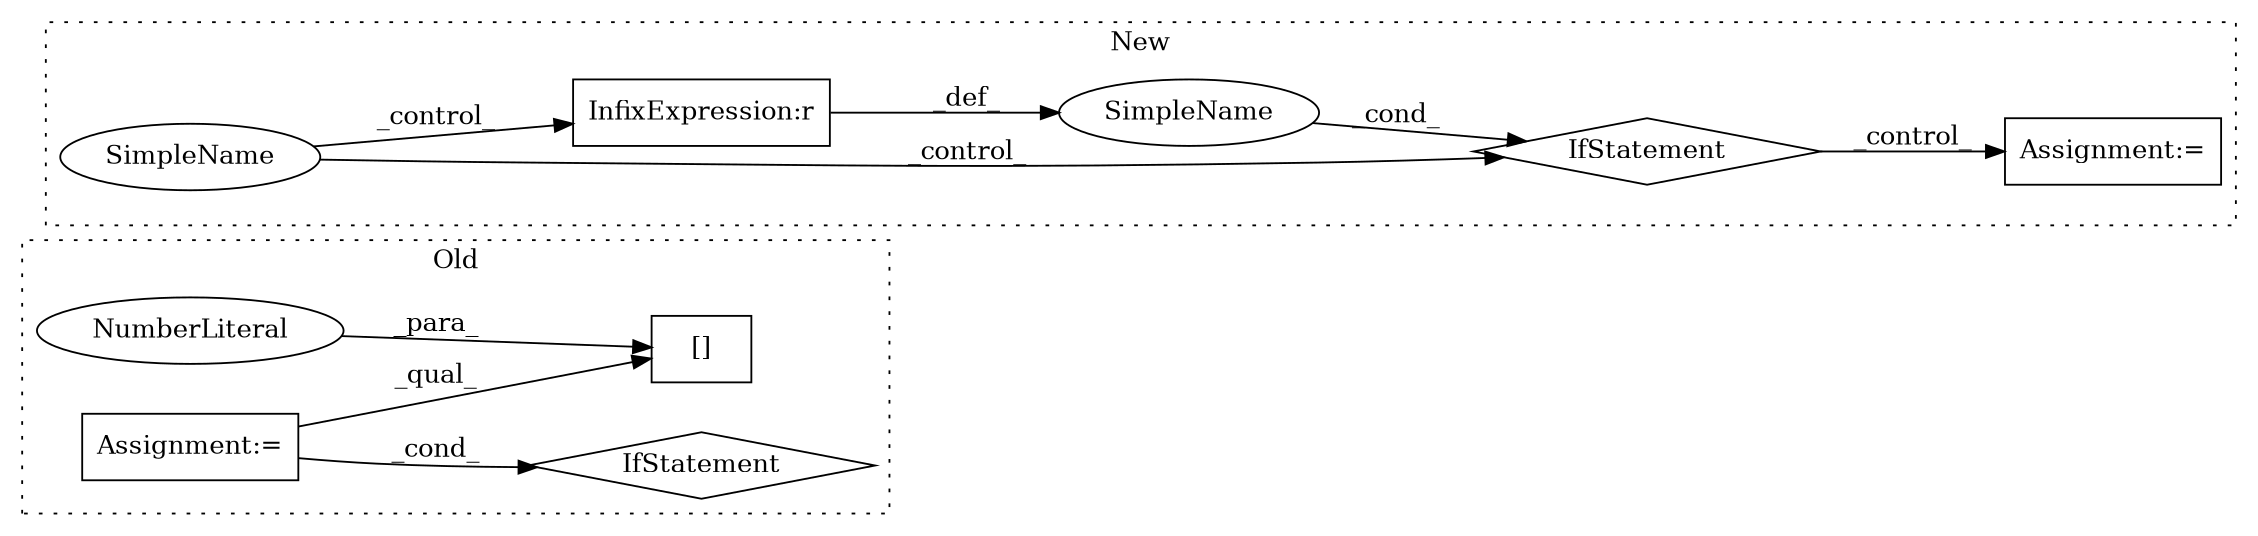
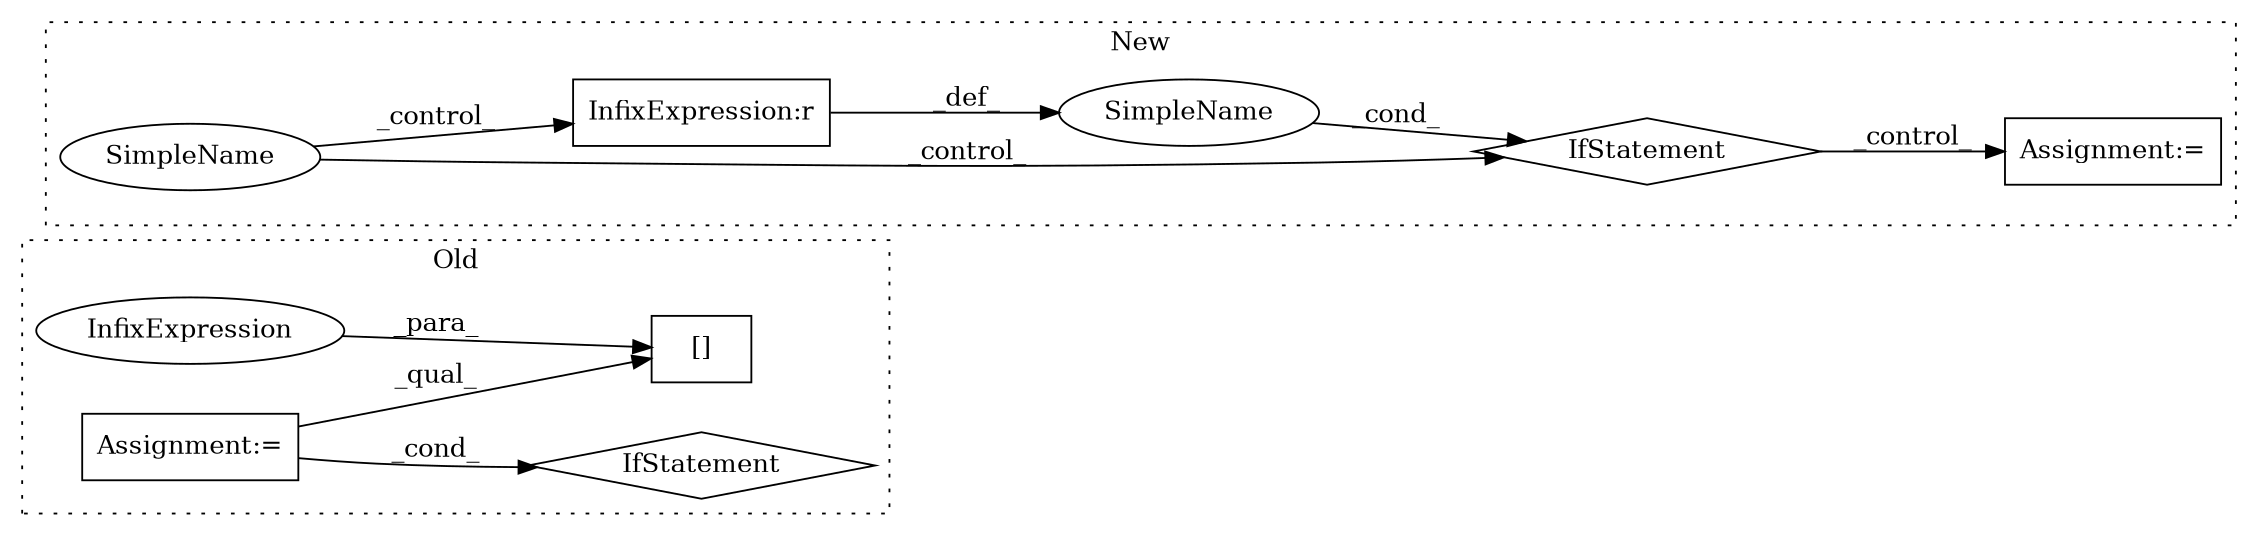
(190, 331) -> (190, 331)
